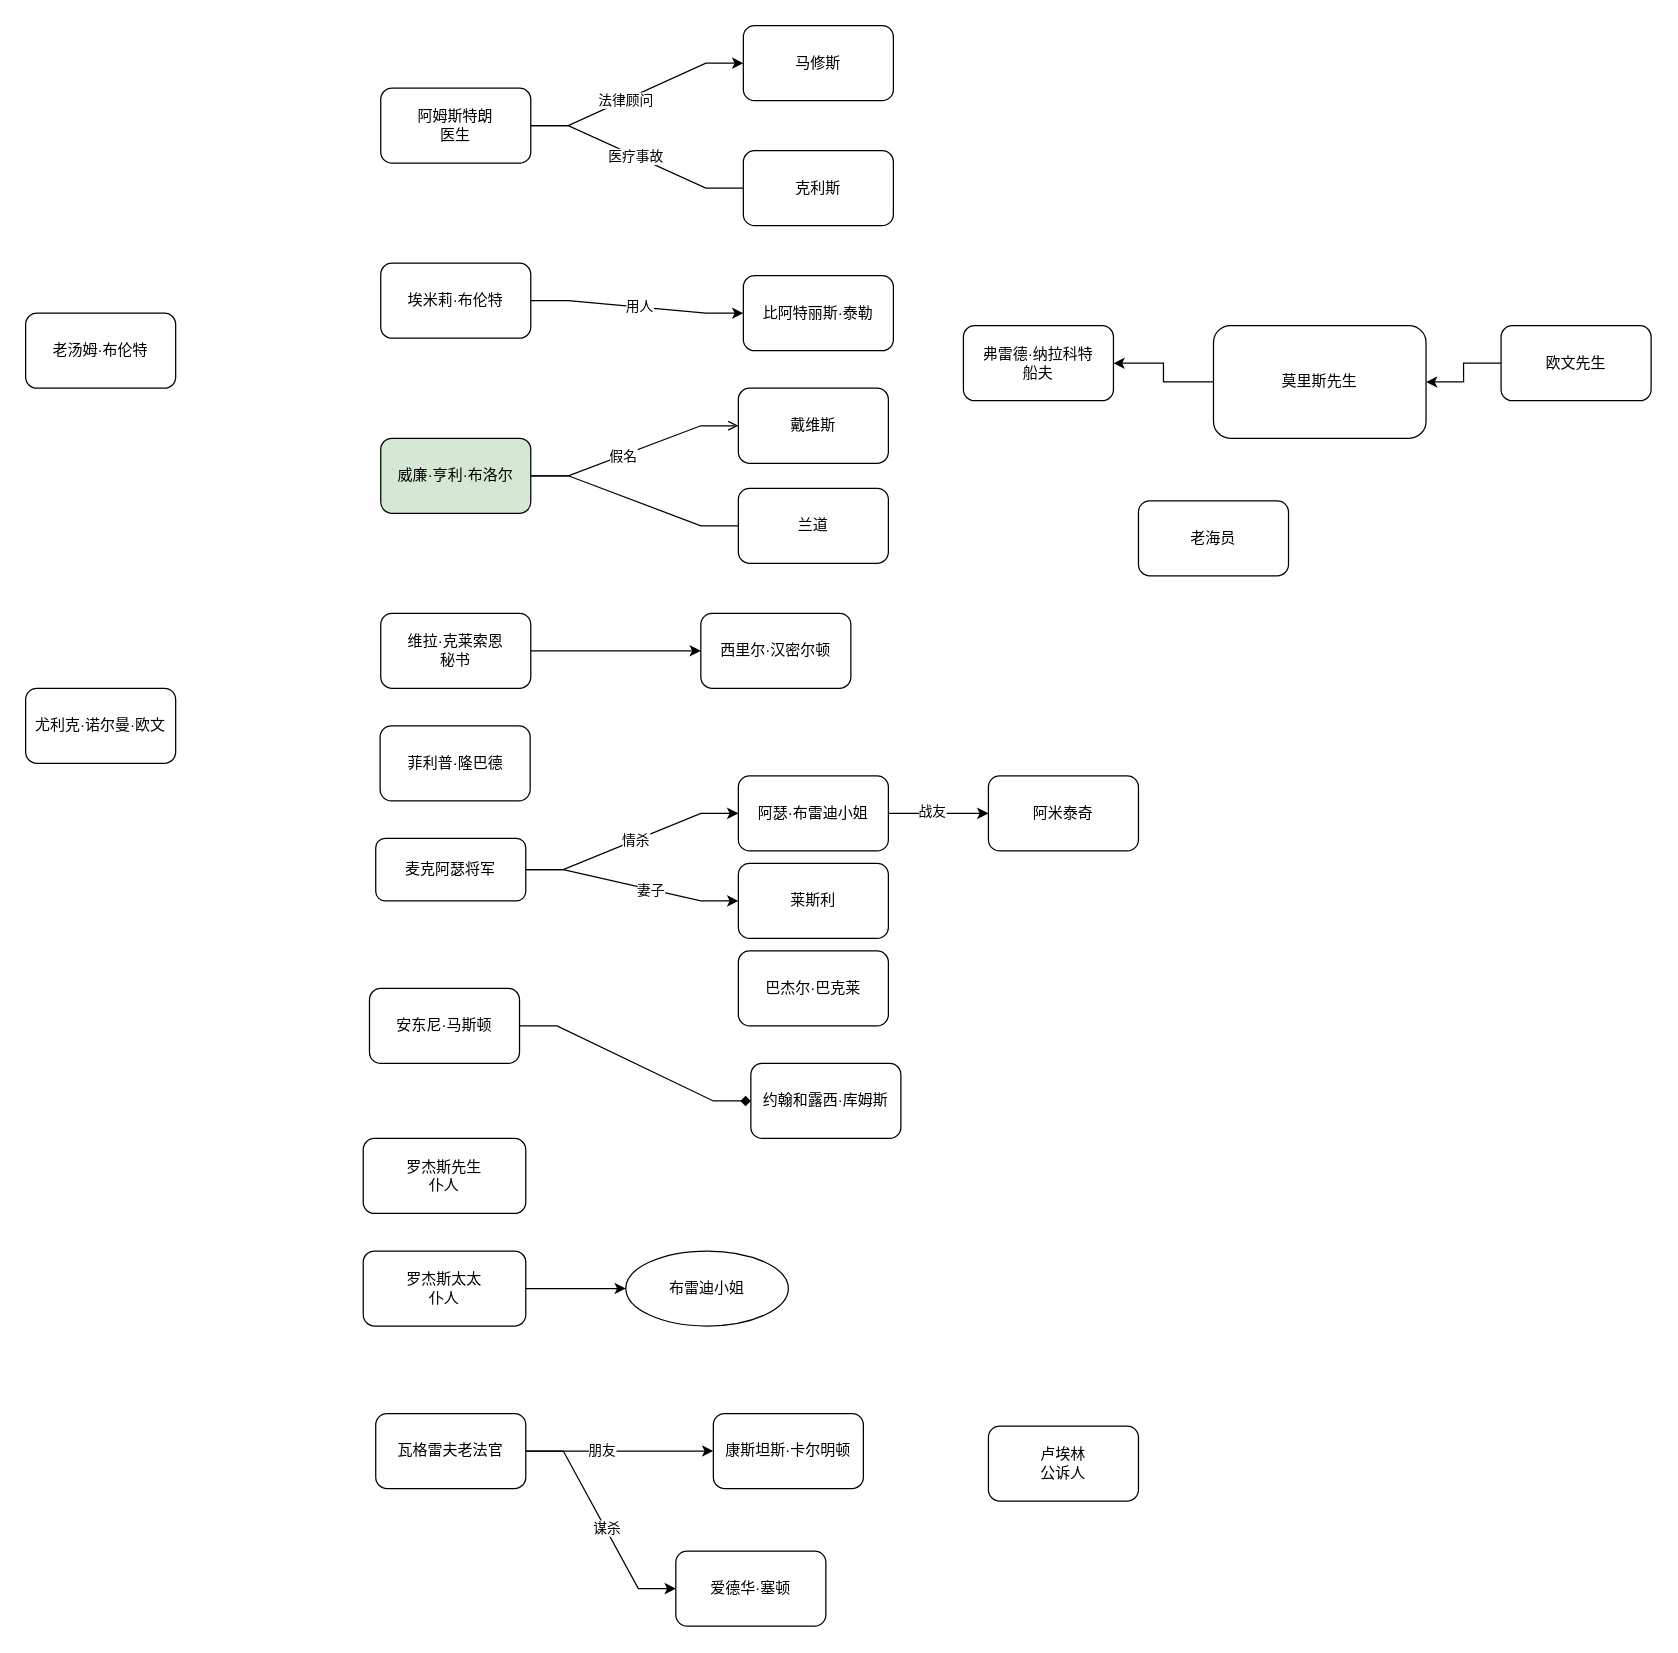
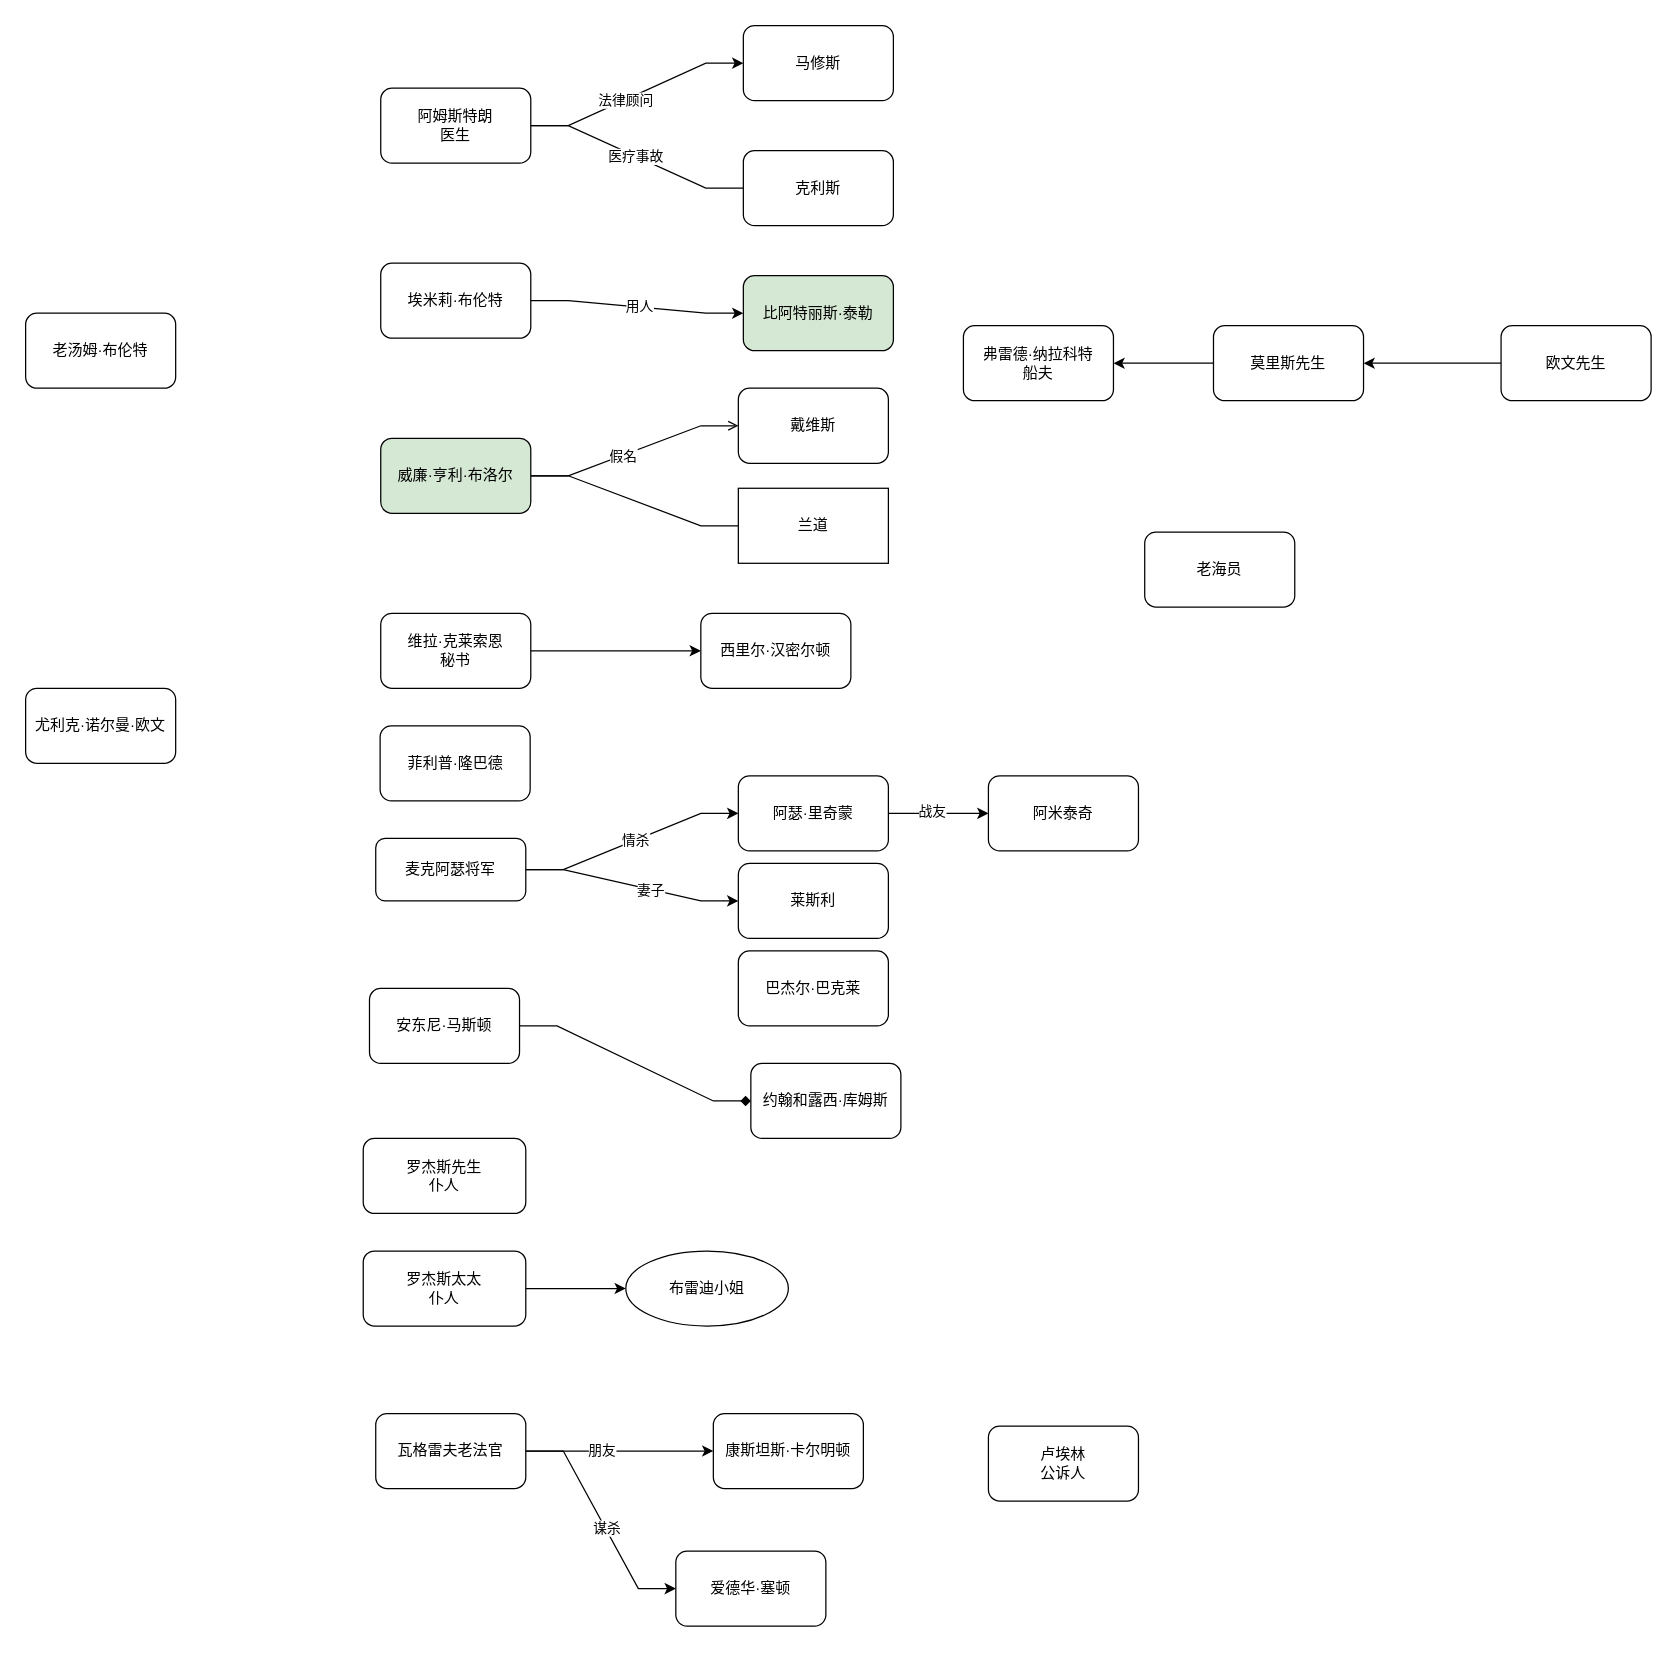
(818, 313) -> (818, 313)
(1319, 382) -> (1288, 363)
(813, 526) -> (813, 526)
(1213, 538) -> (1219, 569)
(813, 813) -> (813, 813)
